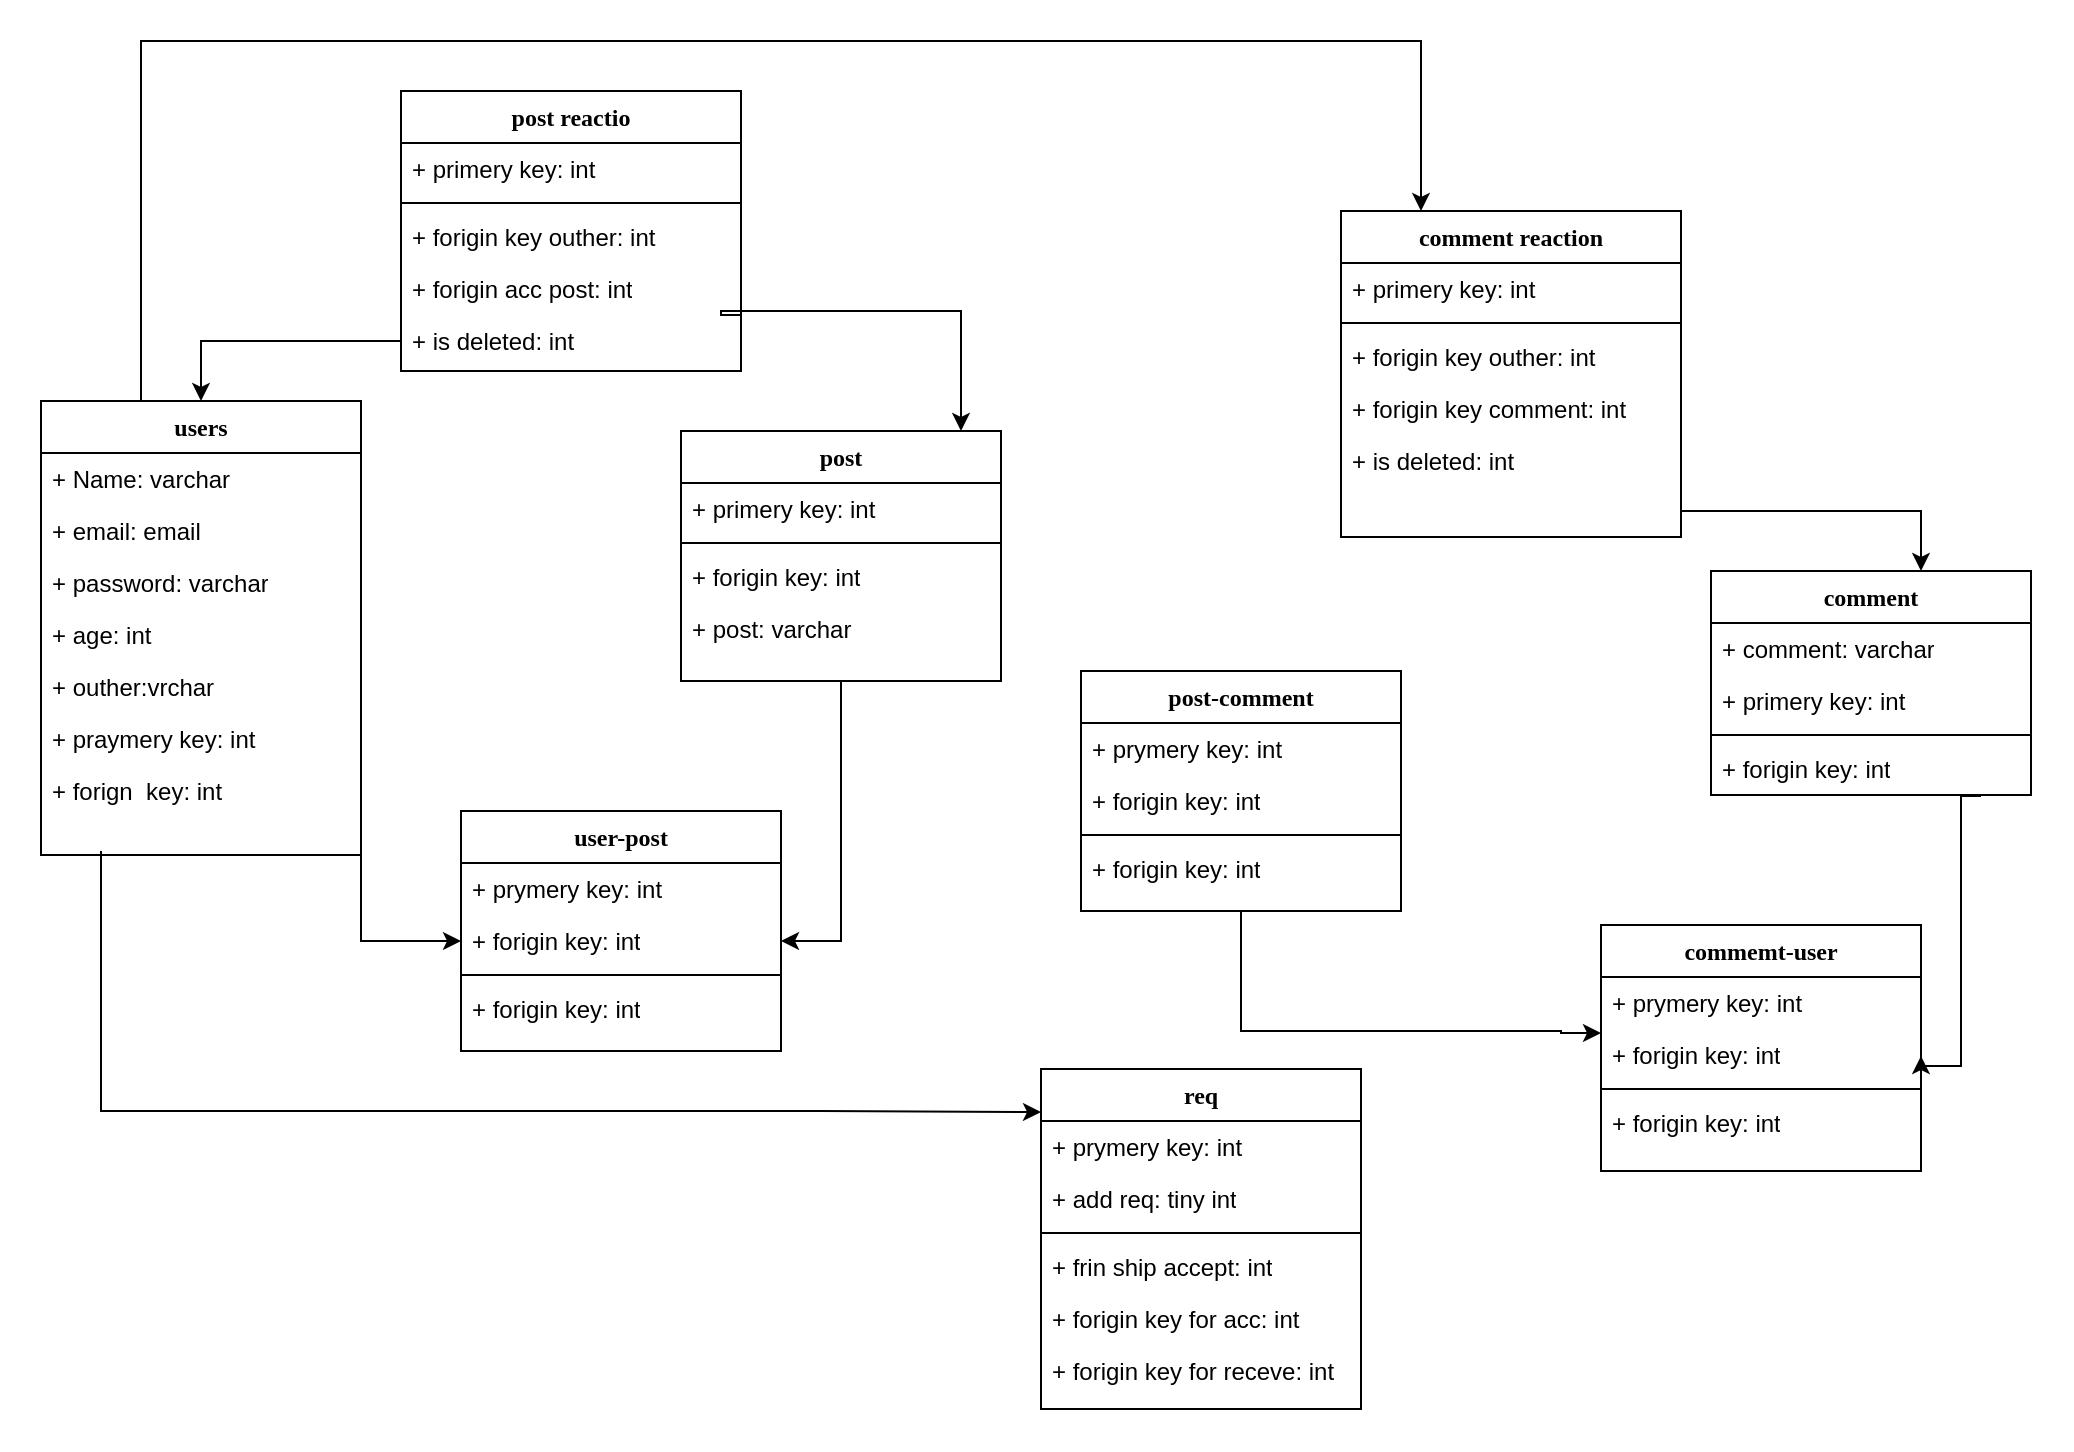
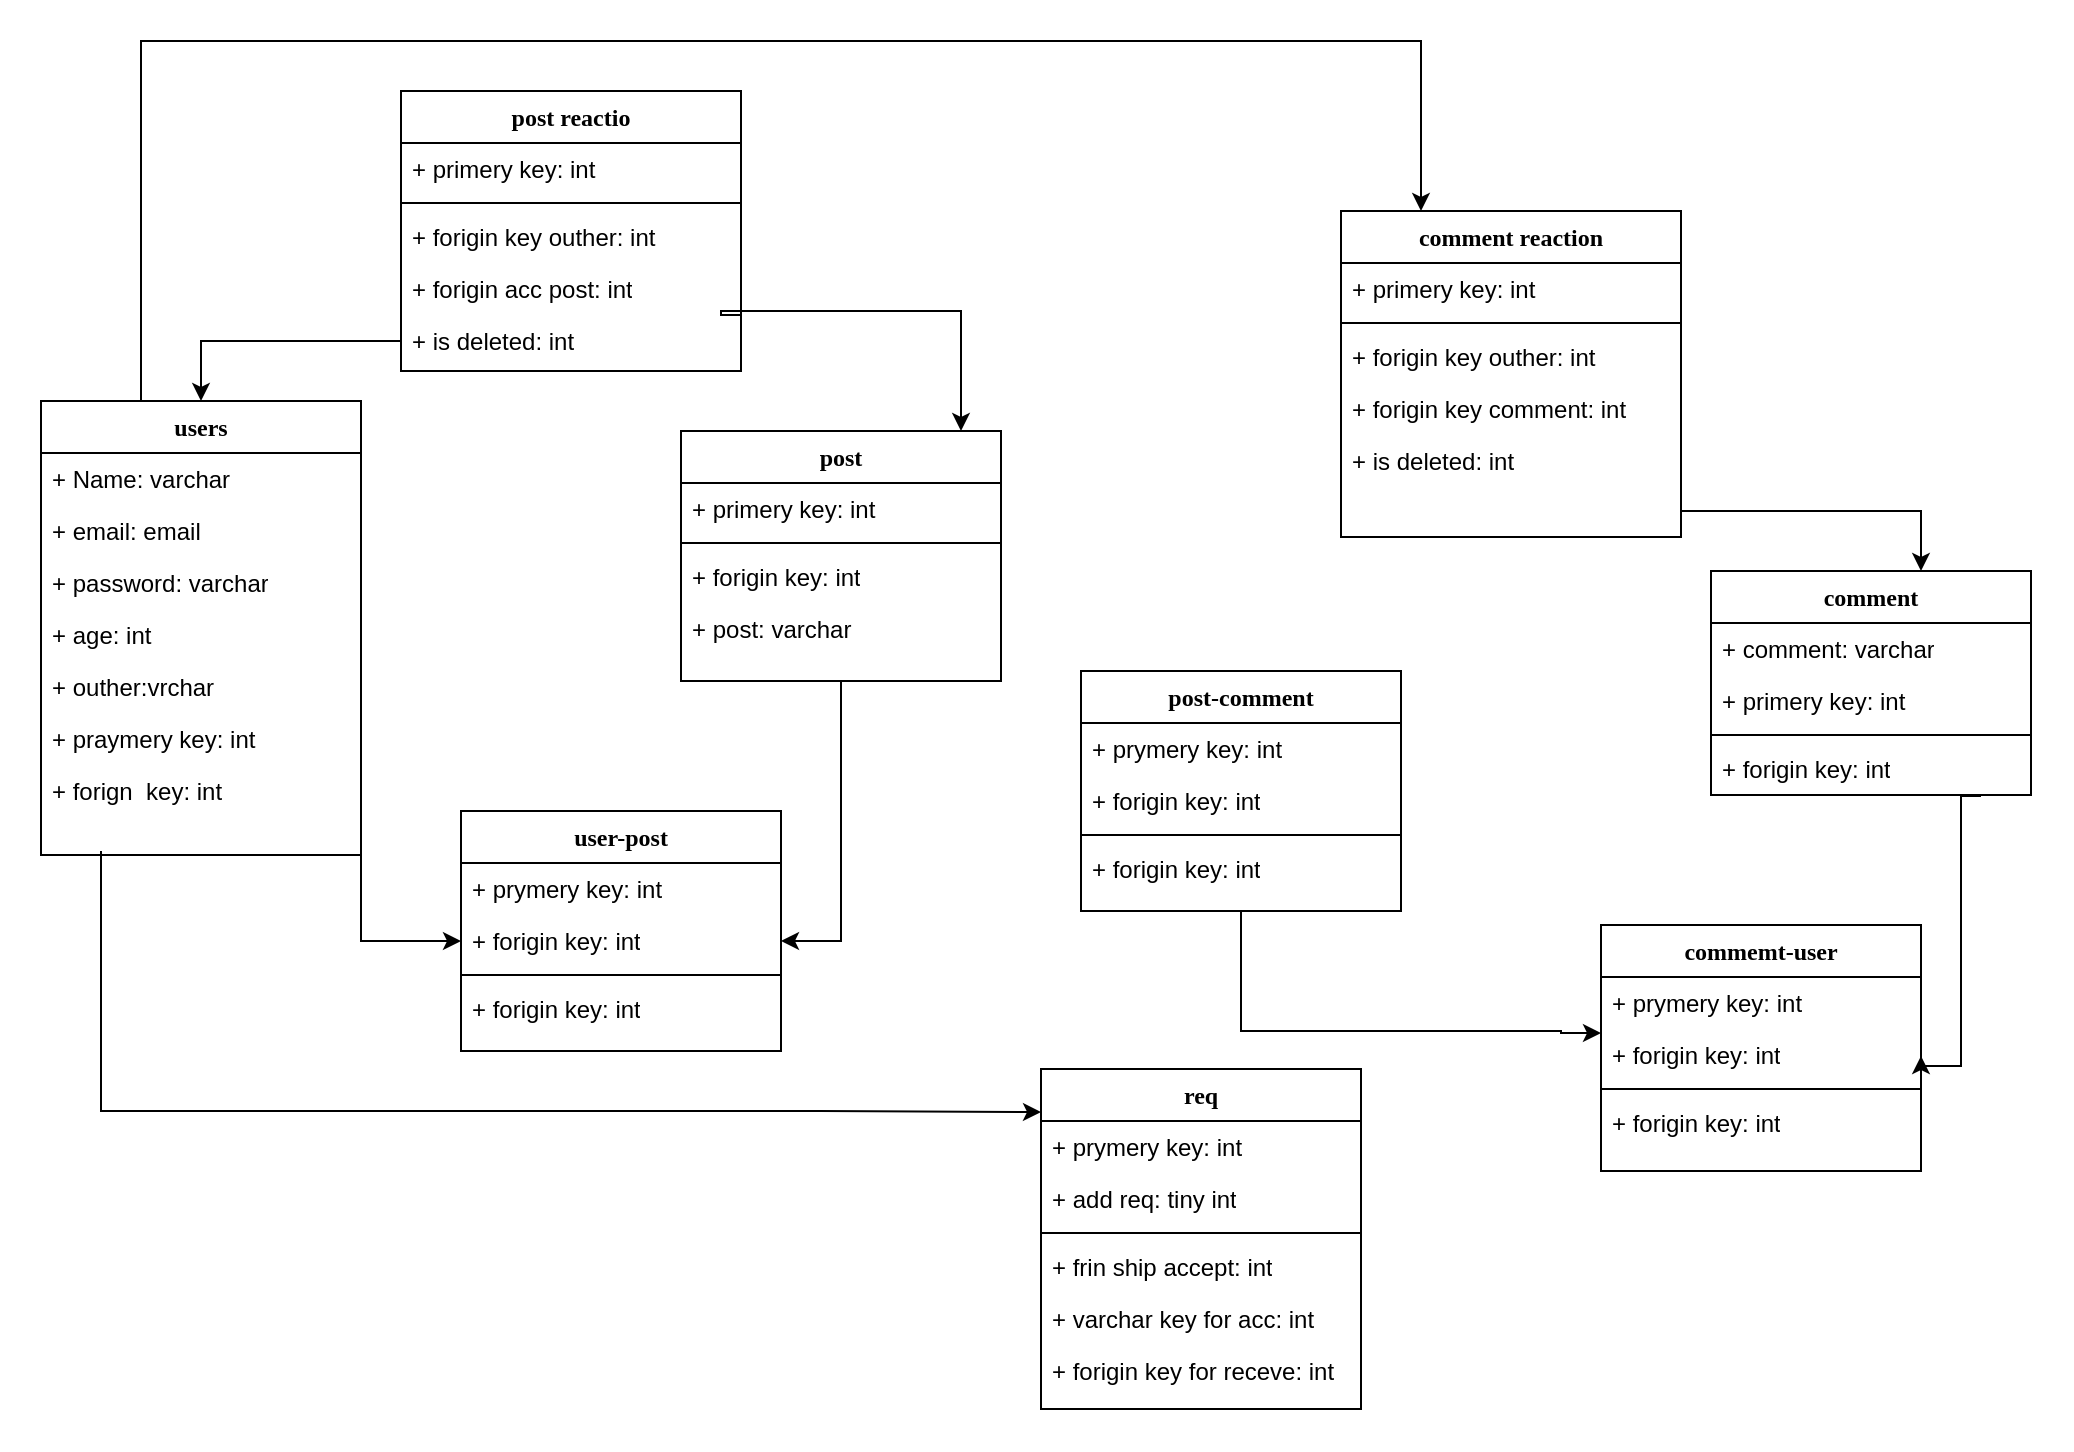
(1200, 1321) -> (1203, 1336)
